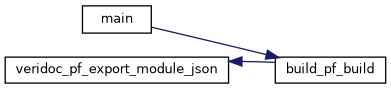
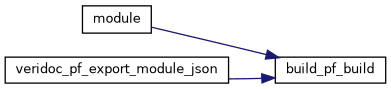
(117, 19) -> (117, 19)
(258, 62) -> (245, 79)
